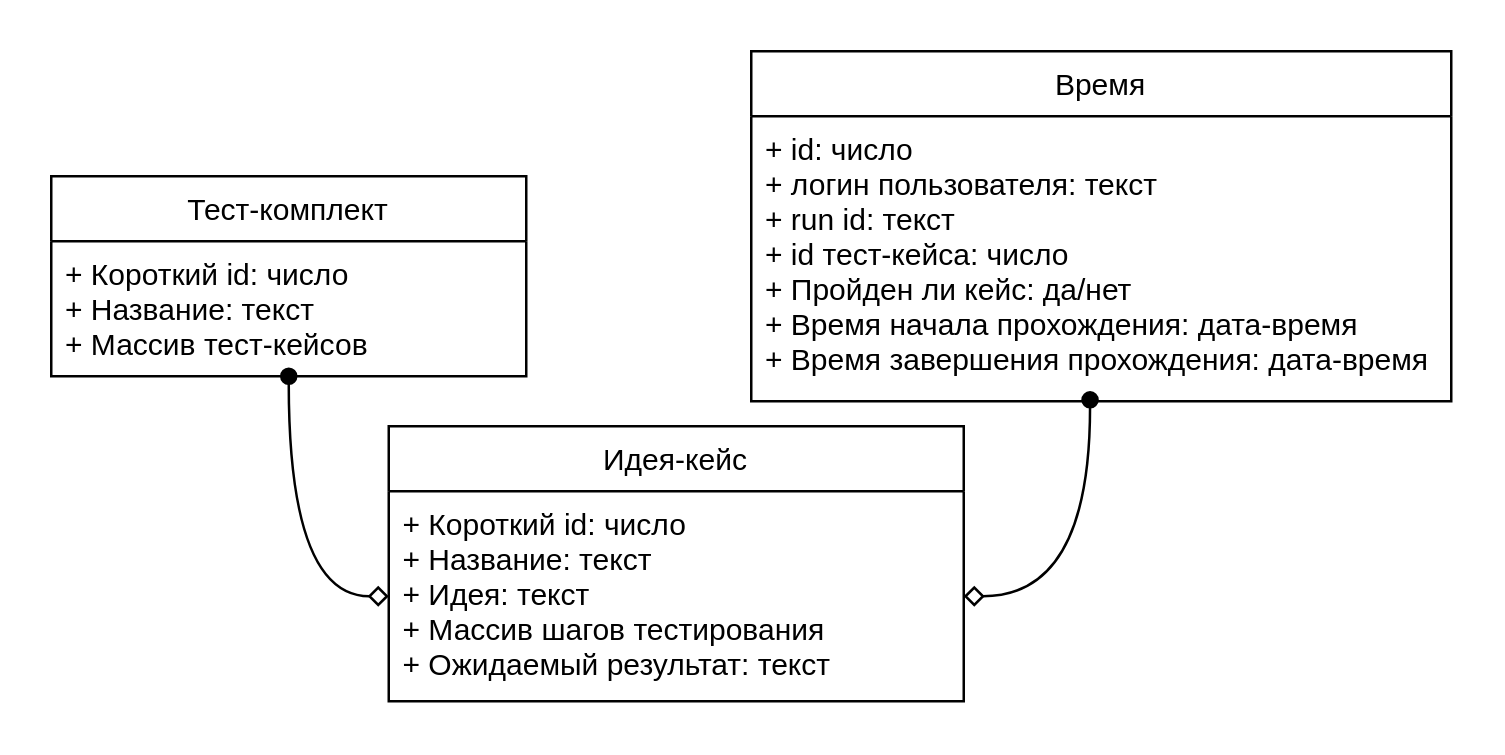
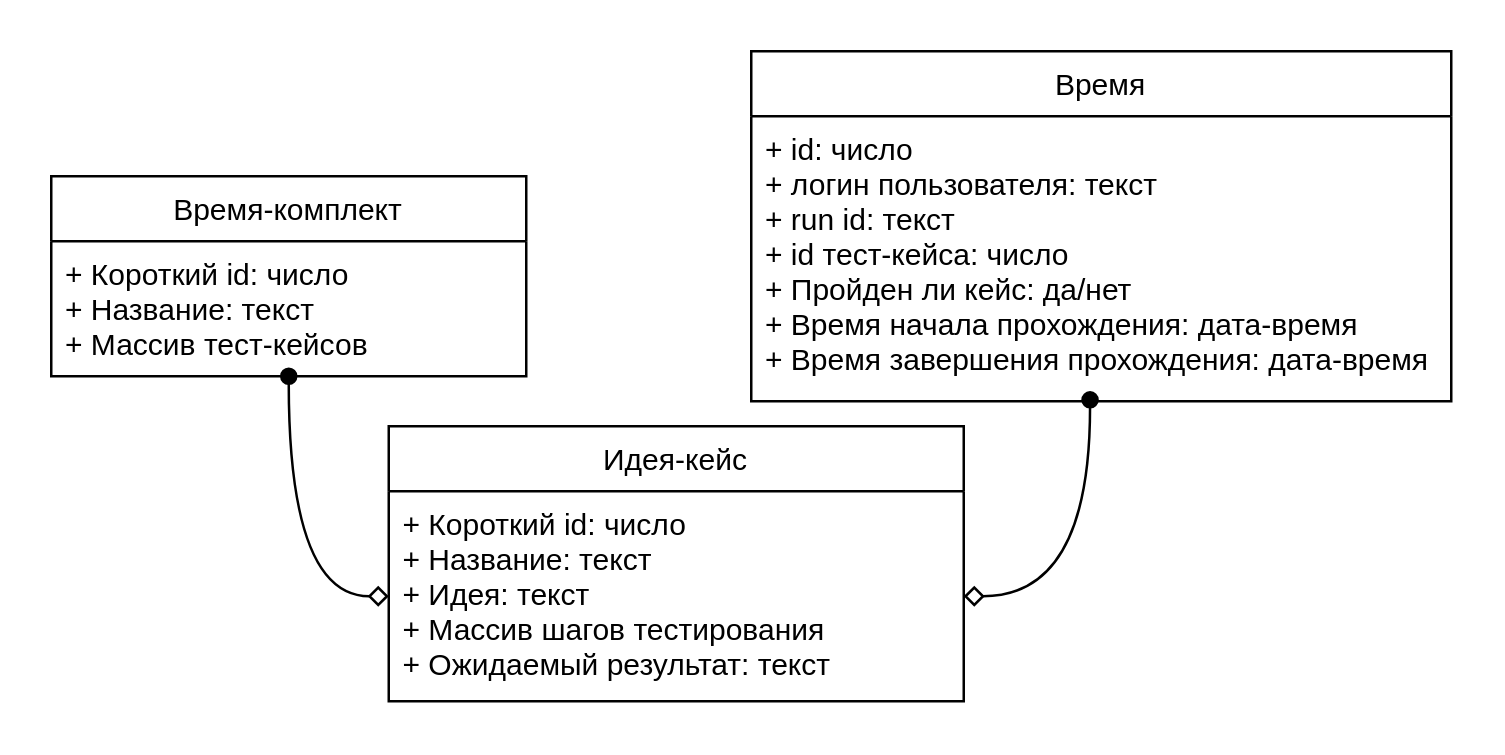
(288, 210) -> (288, 210)
